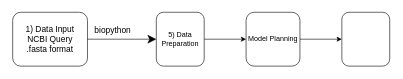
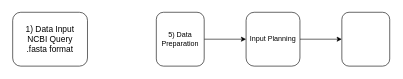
(117, 30) -> none
(148, 39) -> none
(273, 39) -> (273, 39)
